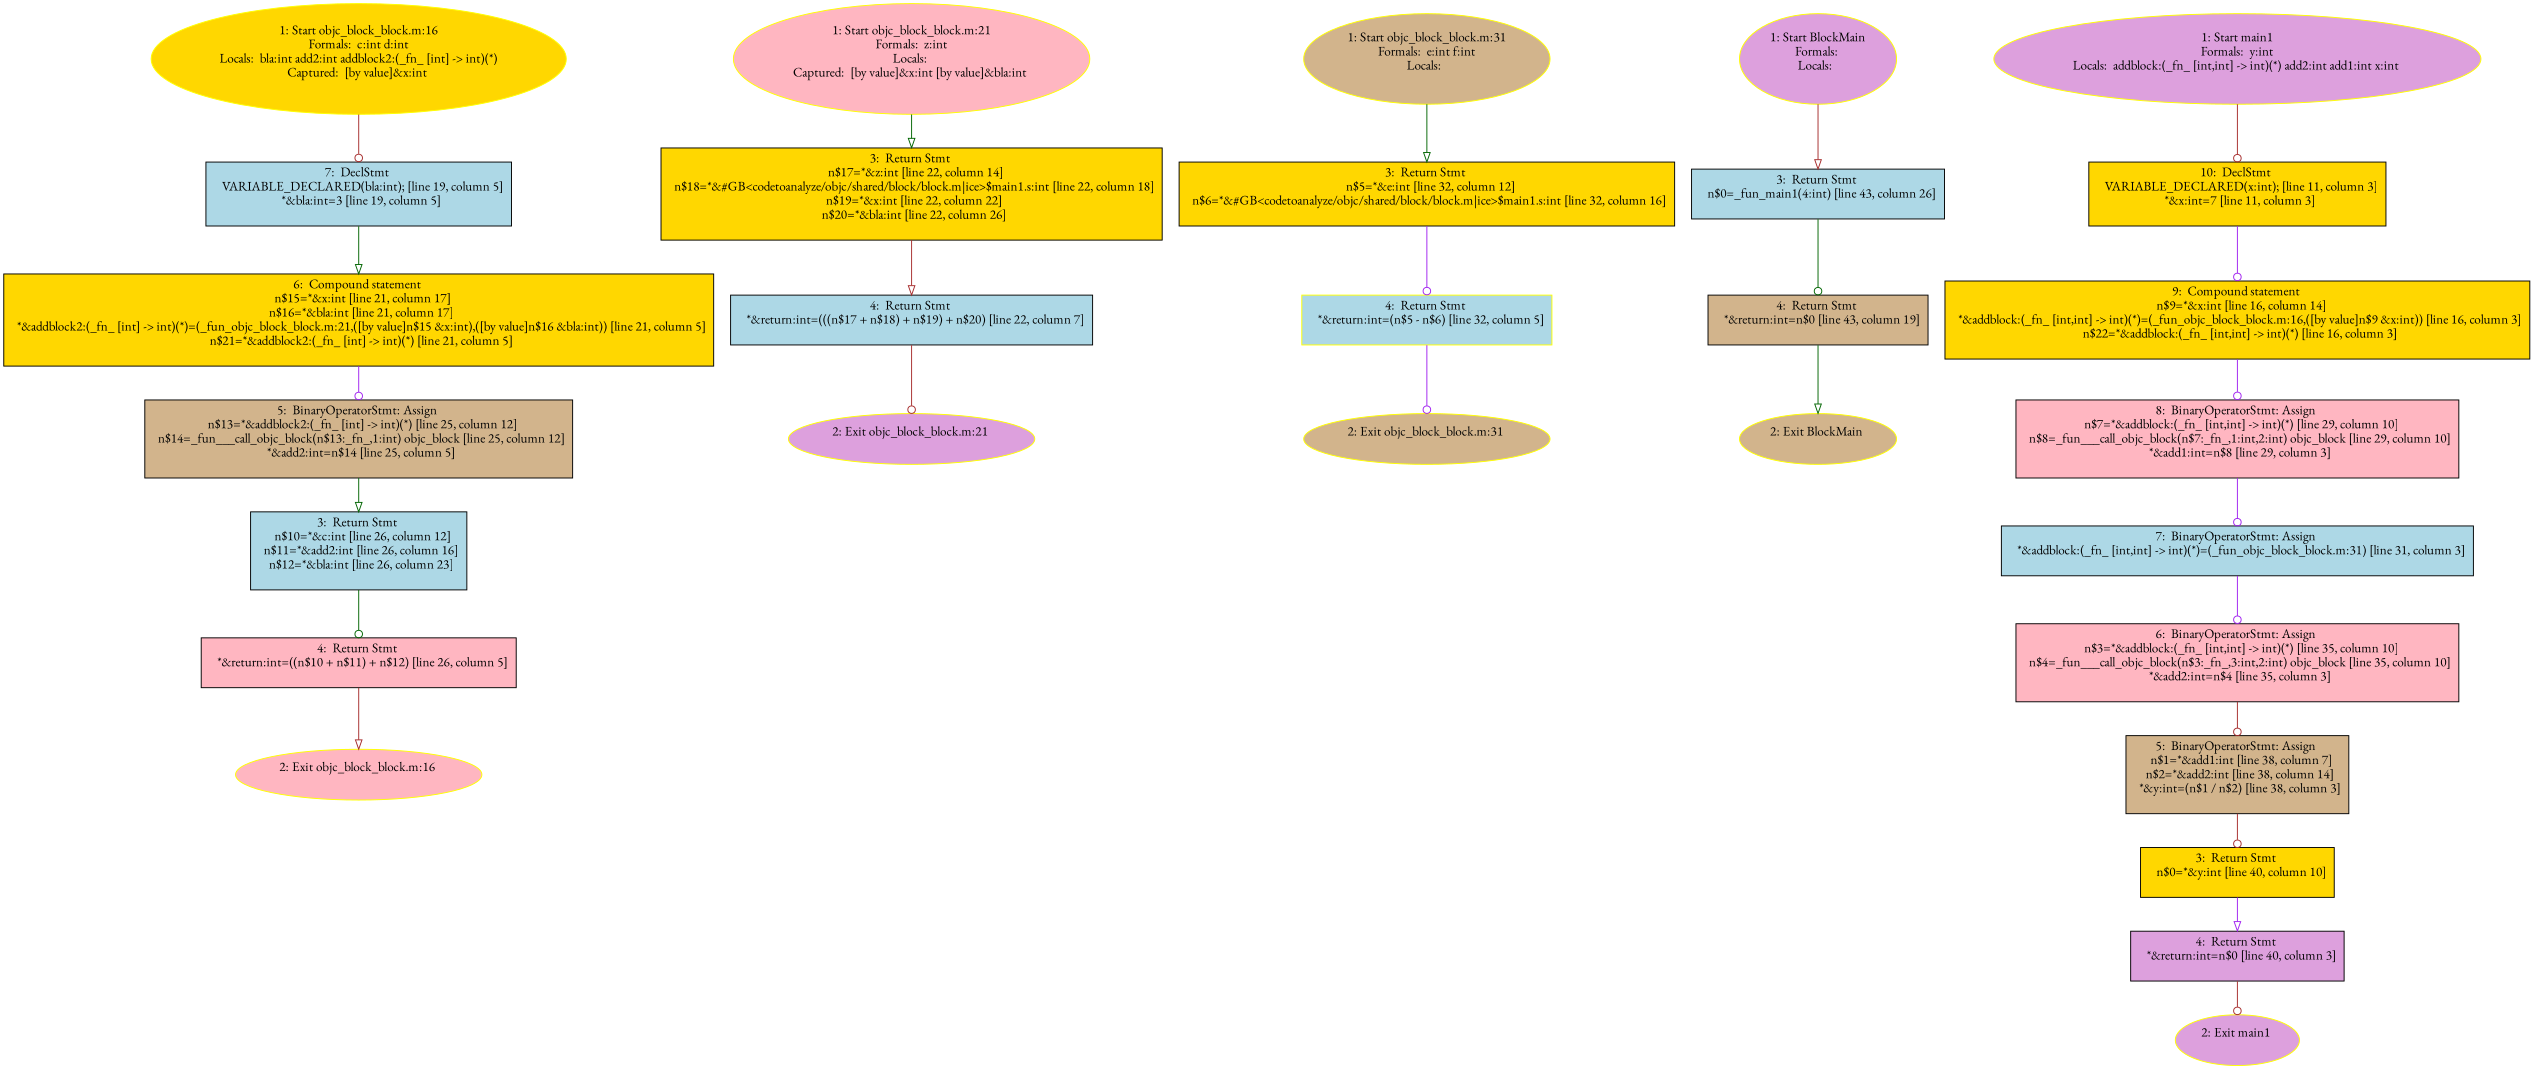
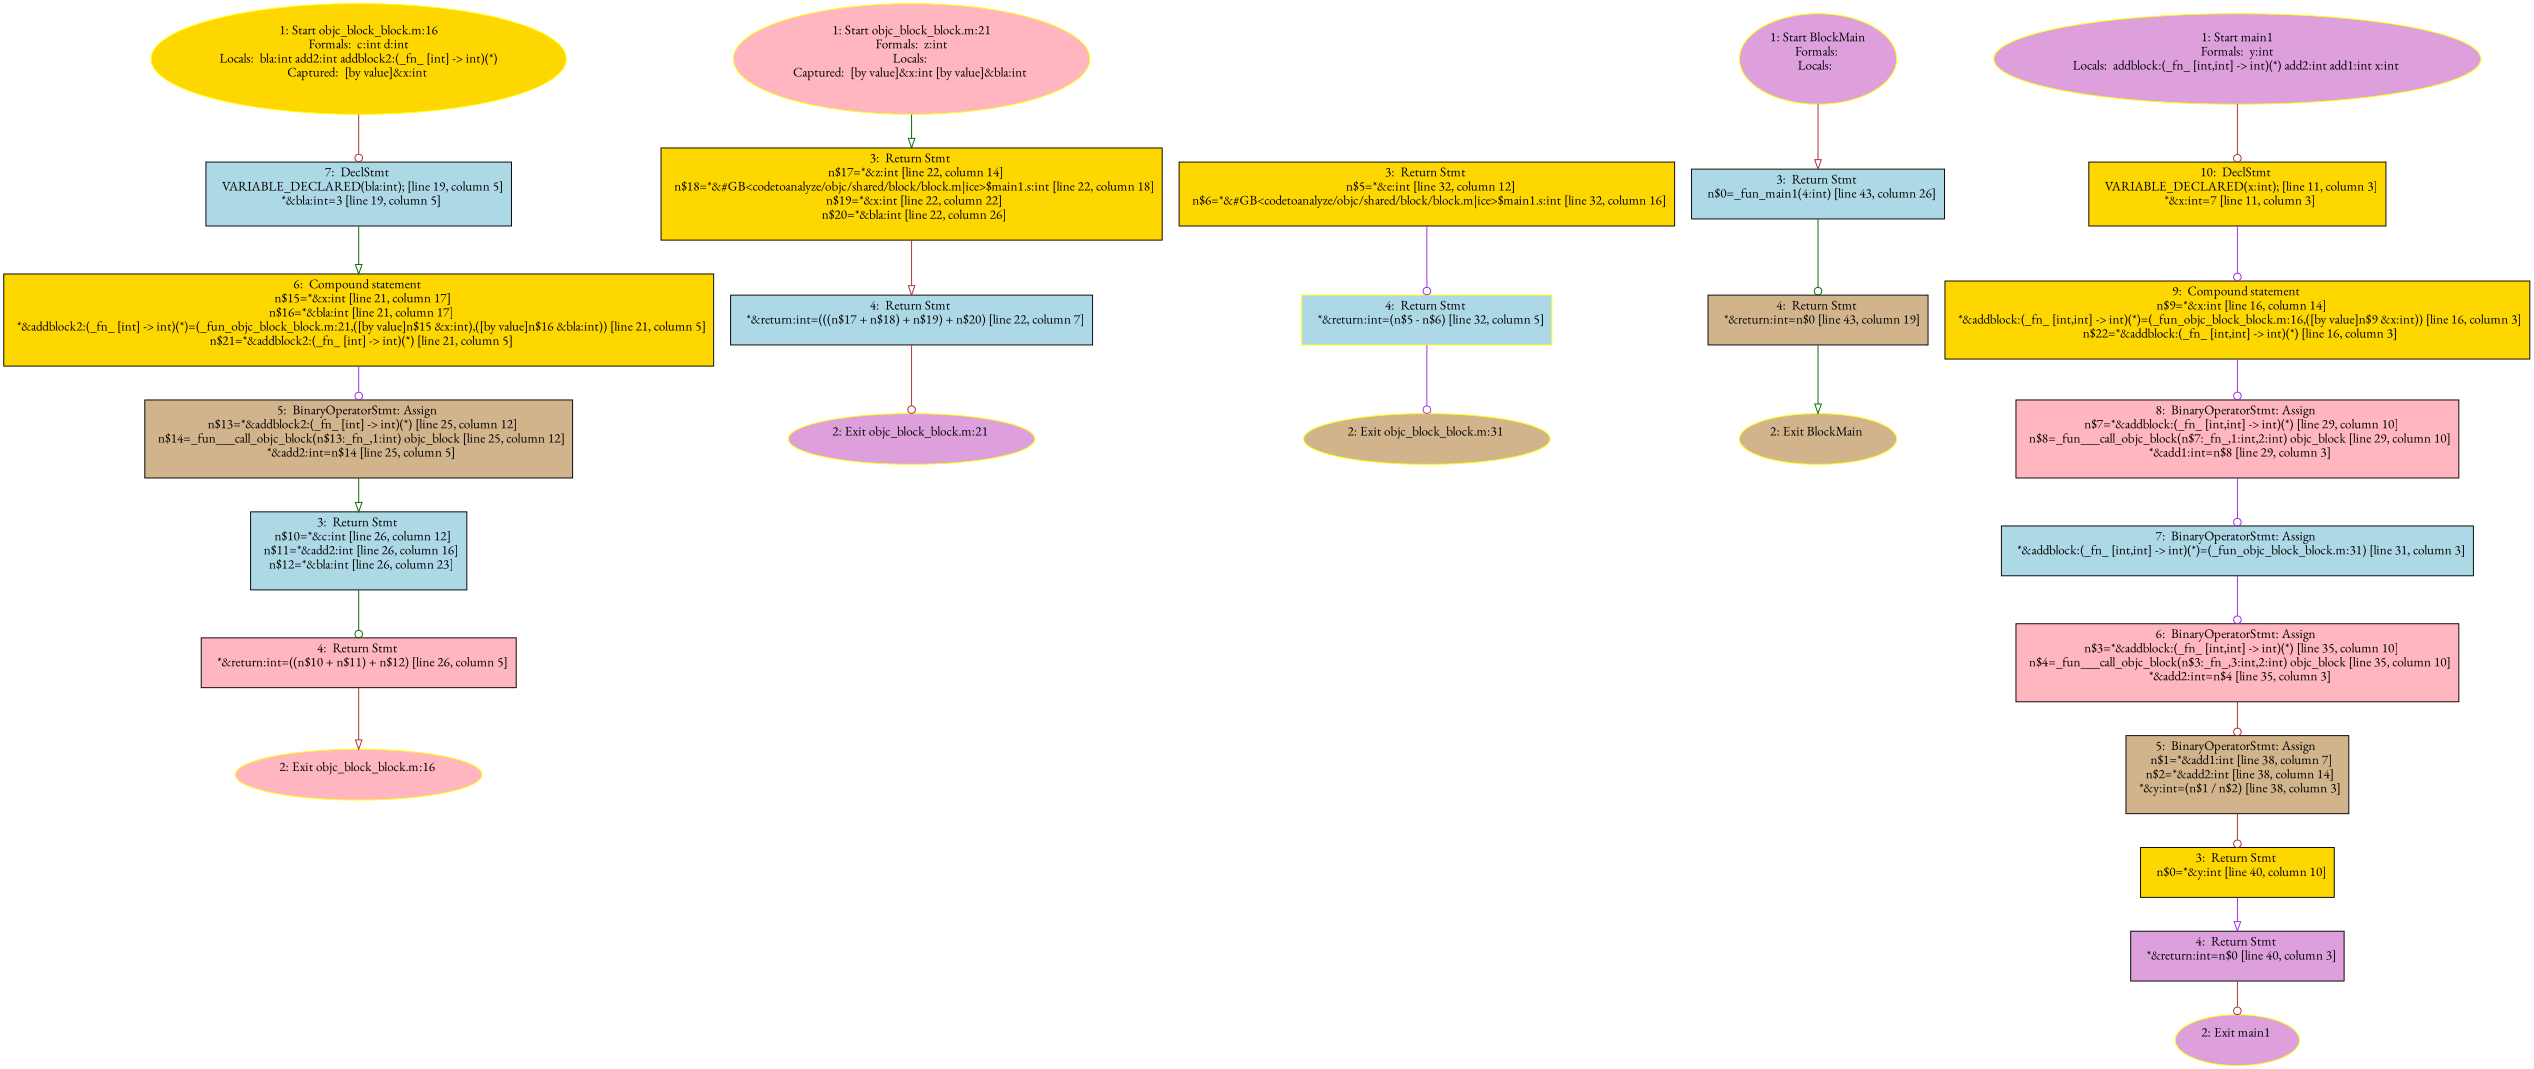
(1427, 59) -> none
